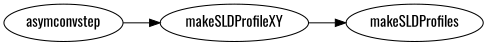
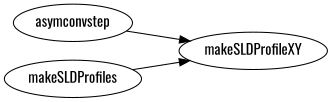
(322, 23) -> (156, 66)
